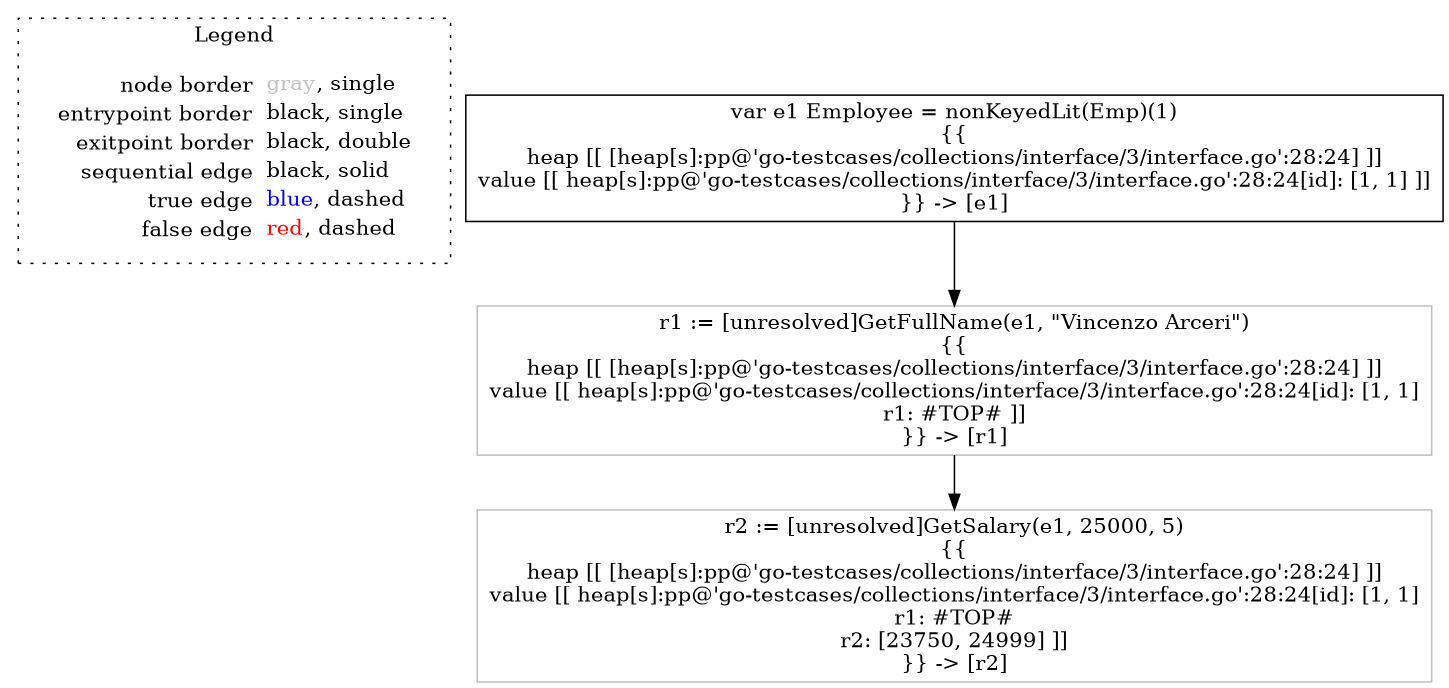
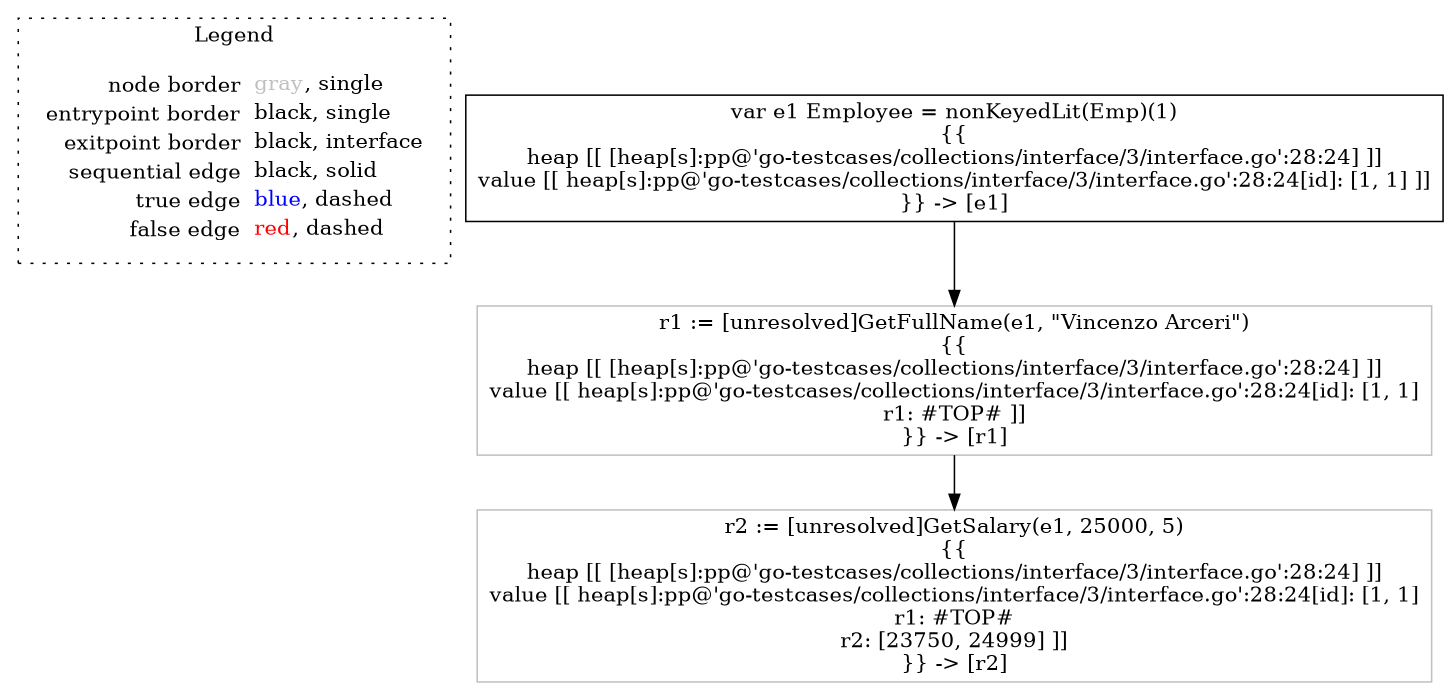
(368, 142) -> (368, 142)
